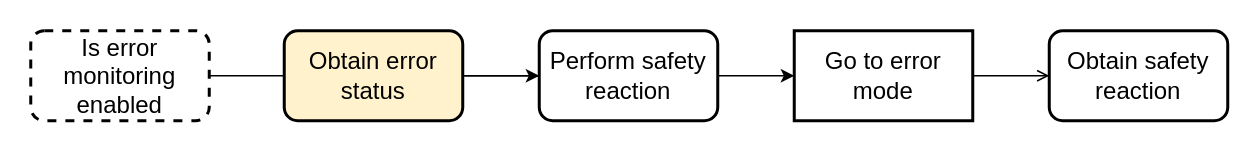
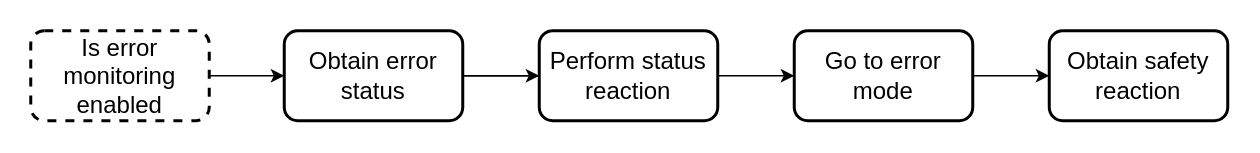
(277, 76) -> (273, 76)
(374, 76) -> (374, 76)
(629, 76) -> (629, 76)
(884, 76) -> (884, 76)
(1040, 76) -> (1038, 76)
